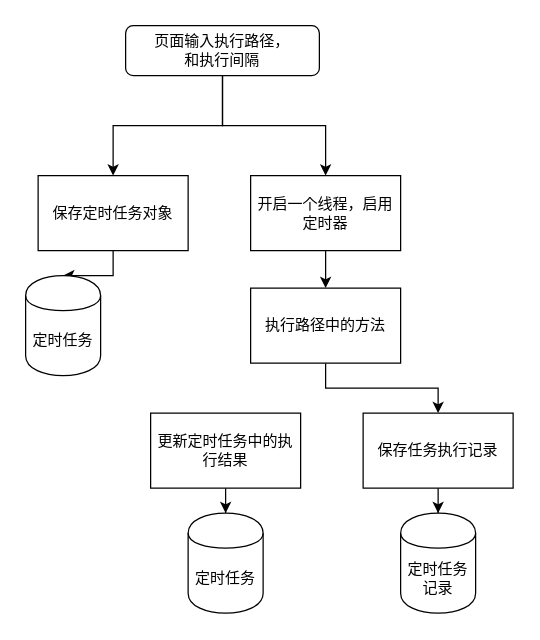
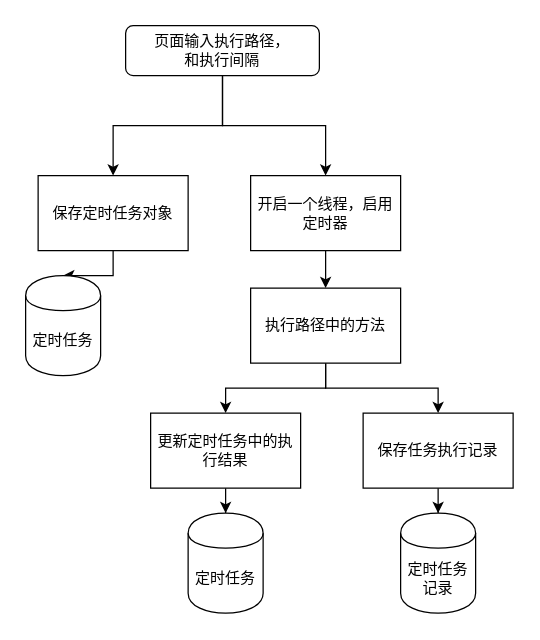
none -> (266, 388)
